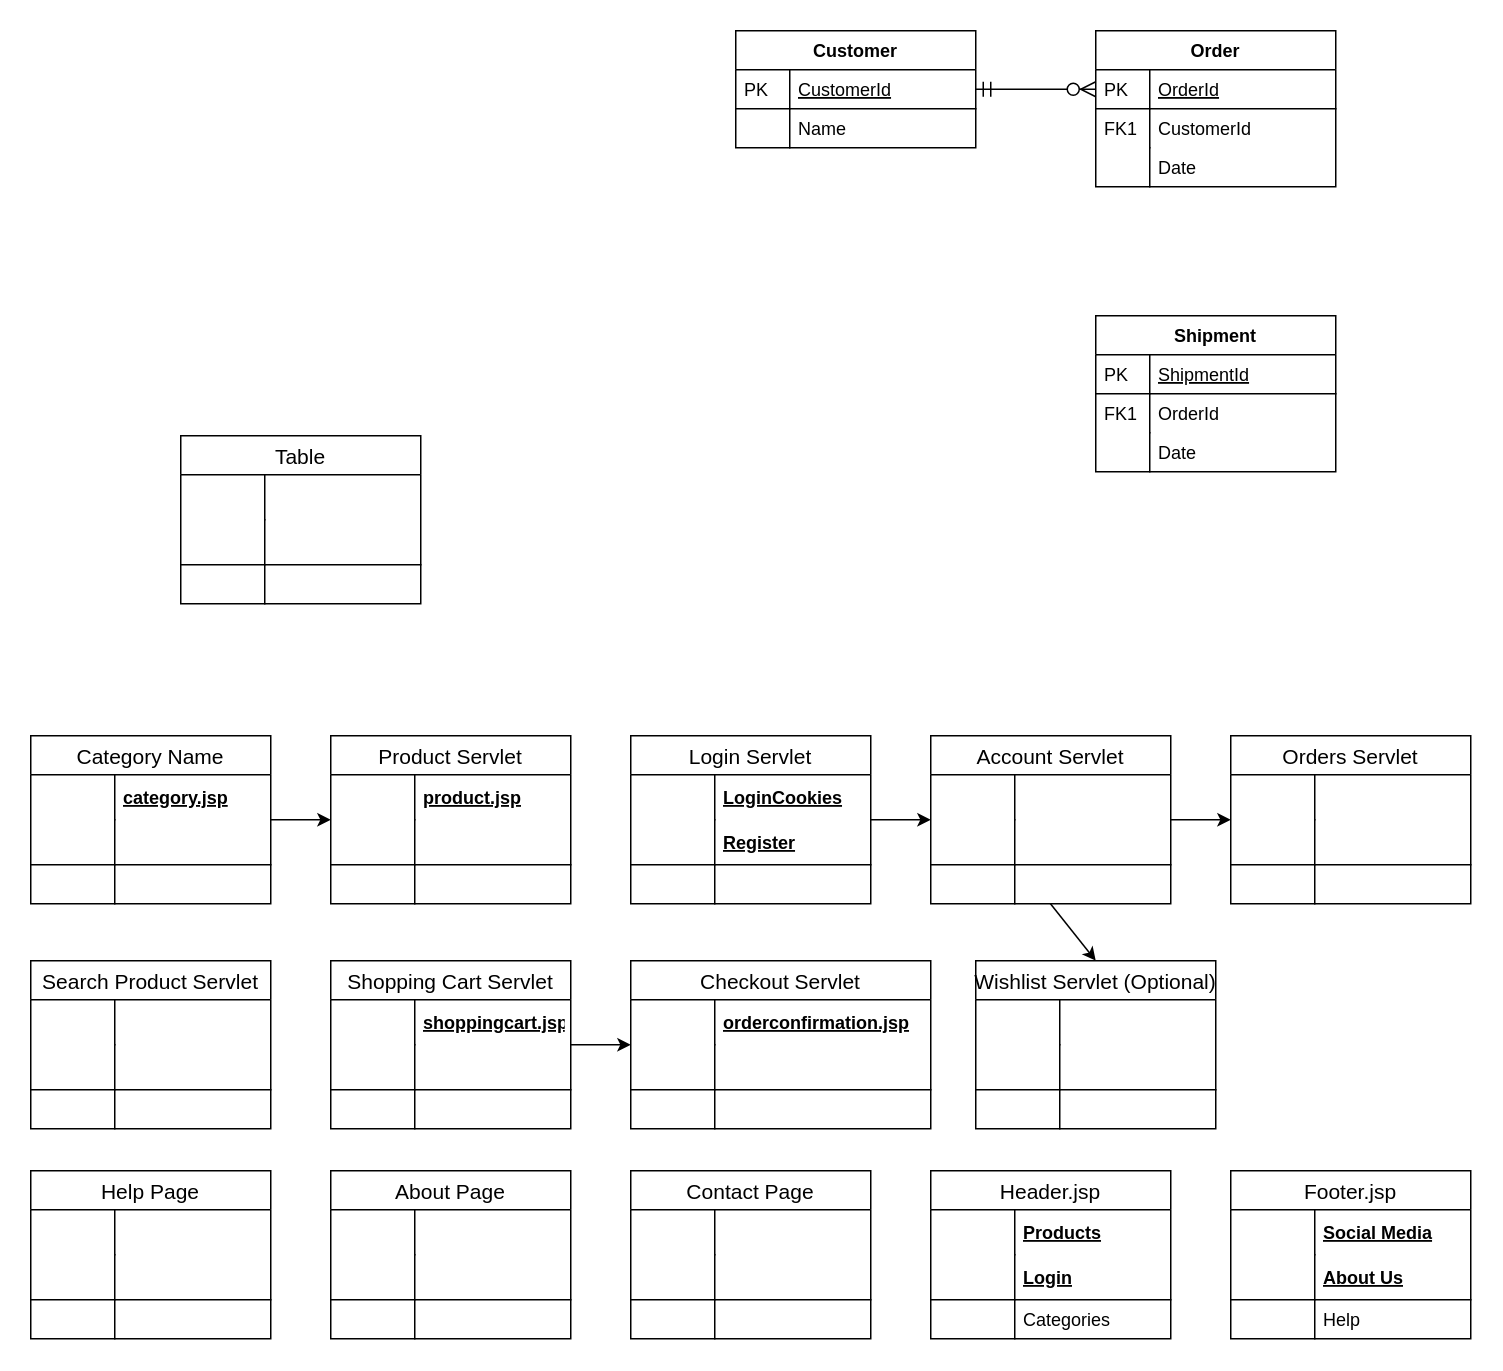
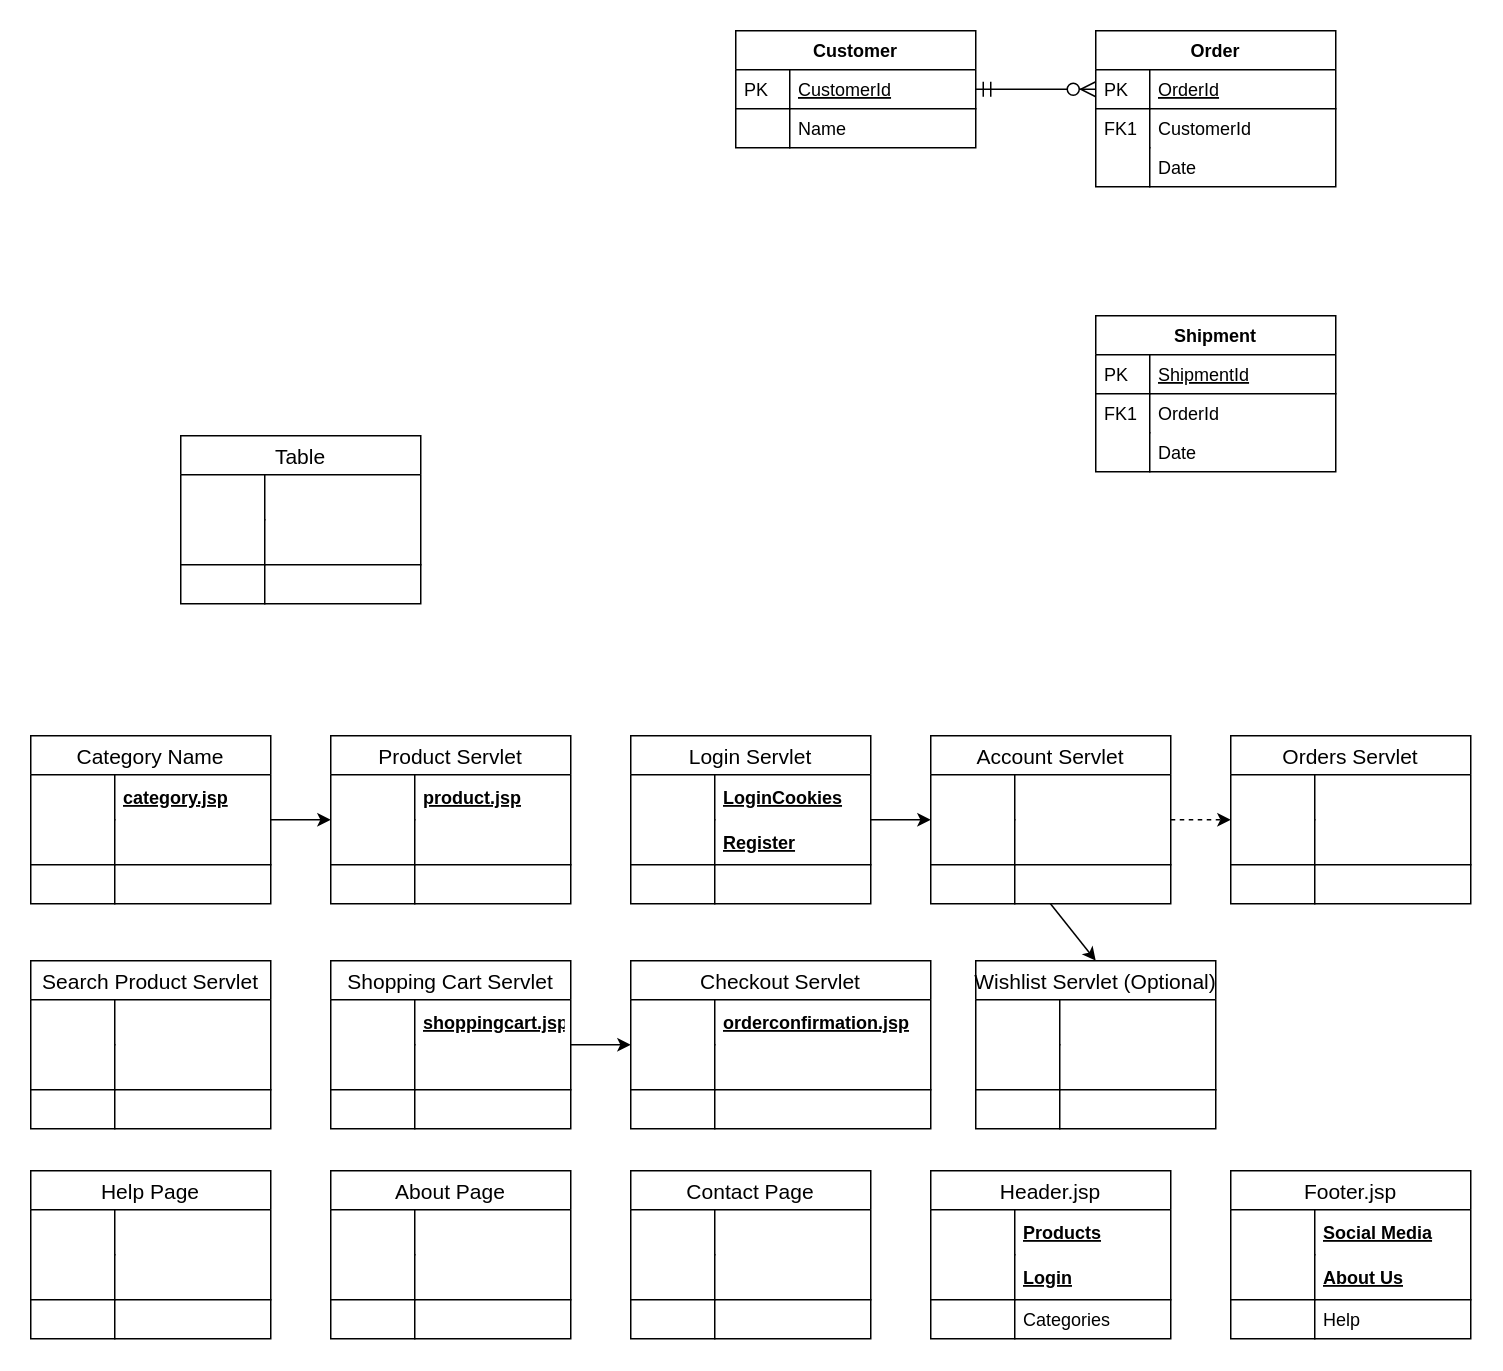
(1195, 820) -> (1195, 820)
